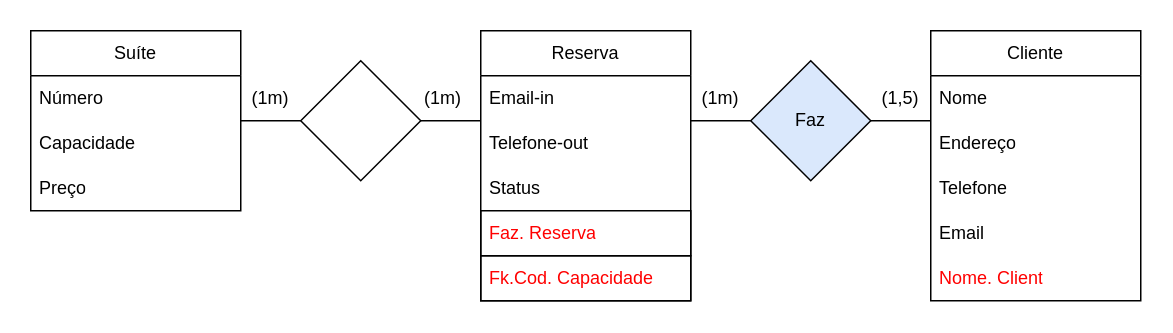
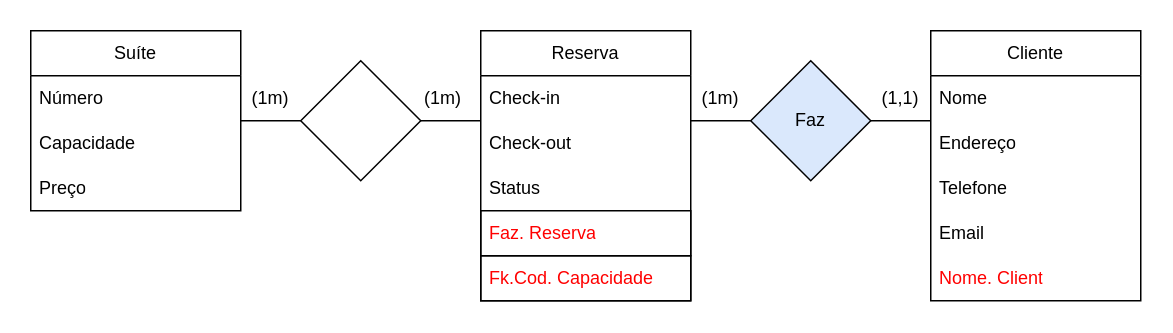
(523, 98) -> (528, 98)
(901, 98) -> (901, 98)
(548, 143) -> (535, 143)
